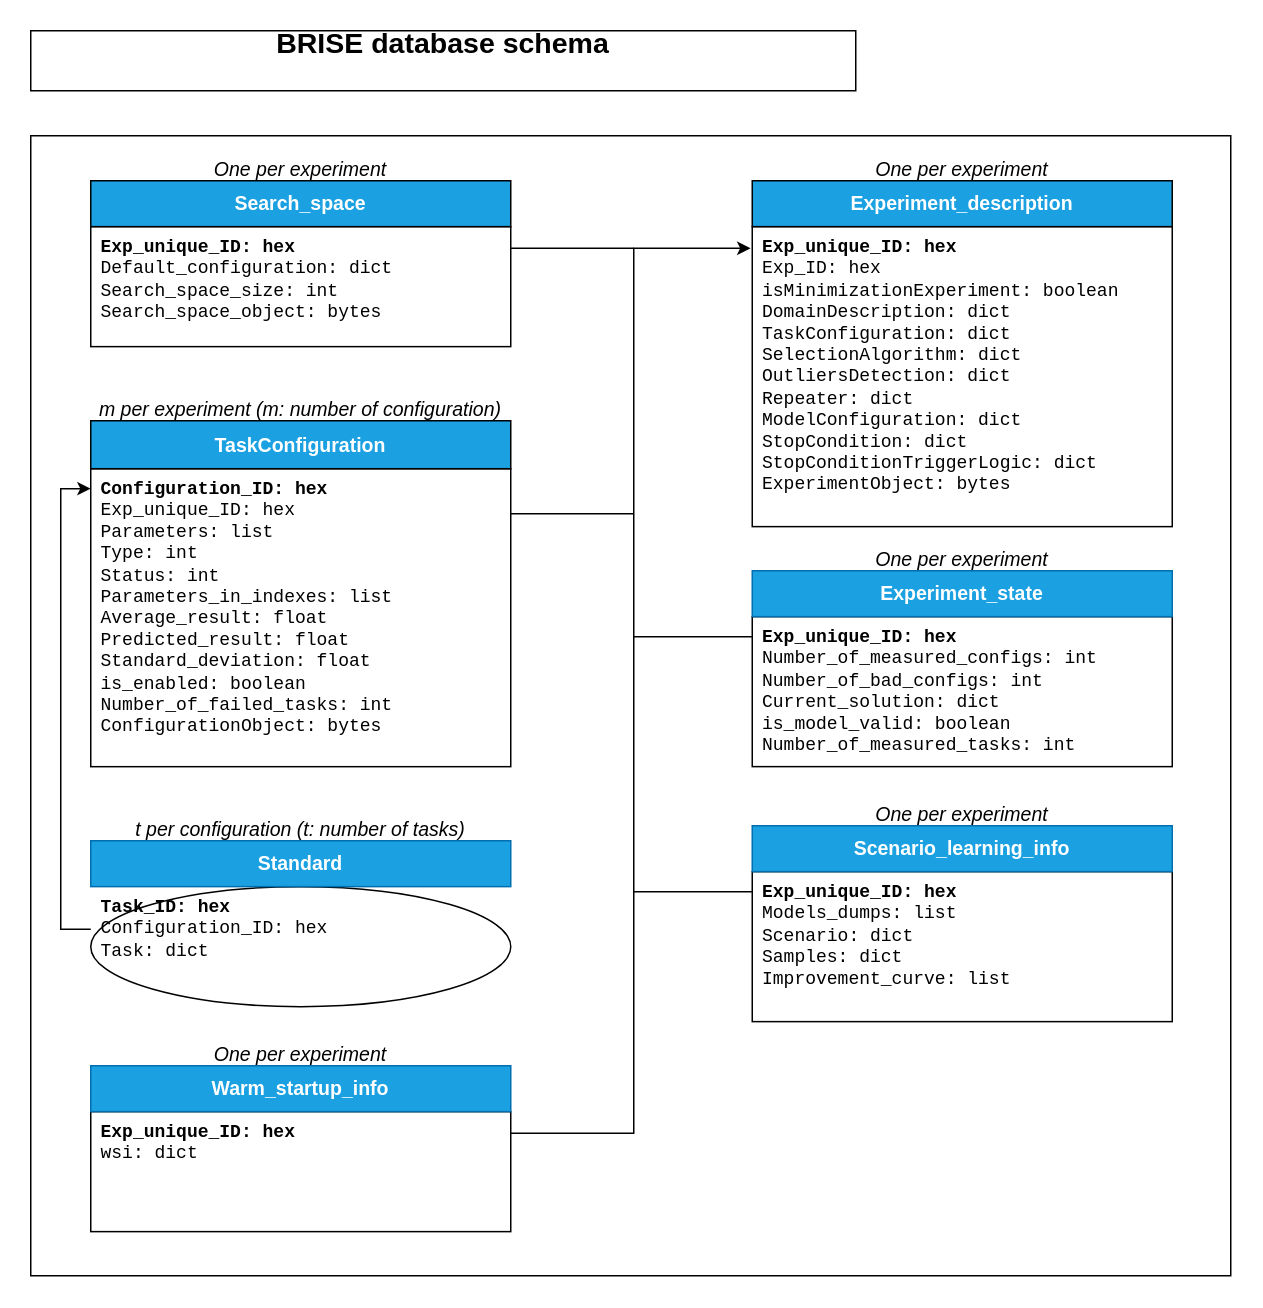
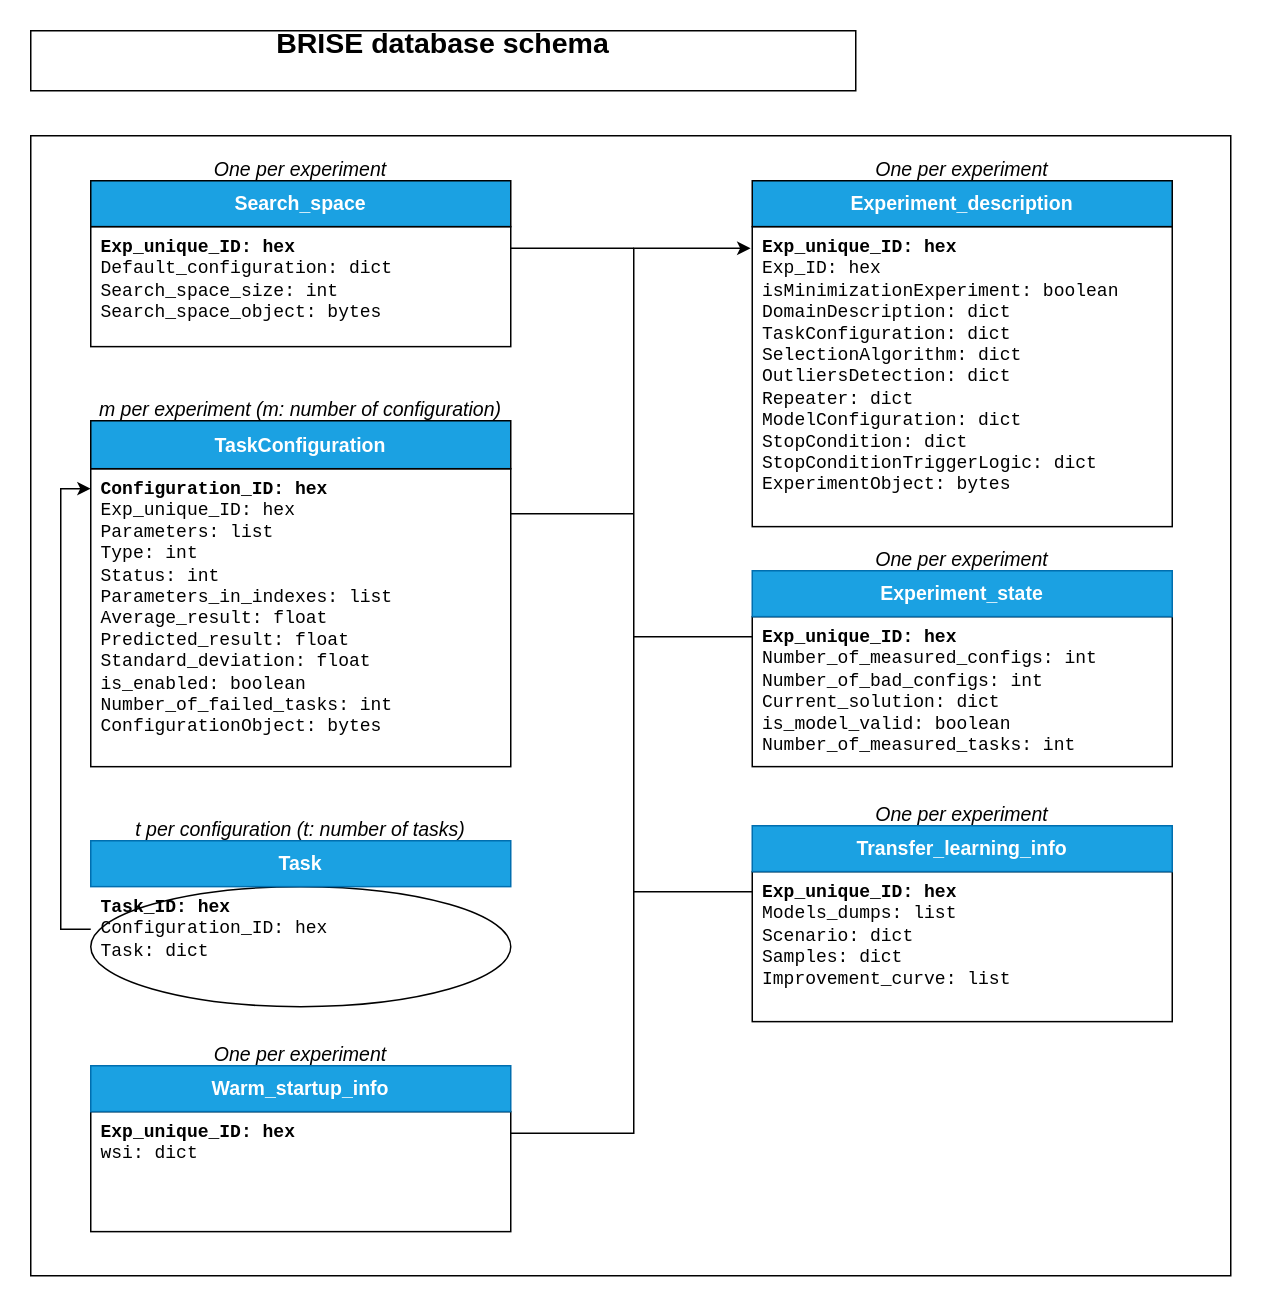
(962, 848) -> (962, 848)
(301, 863) -> (301, 863)
